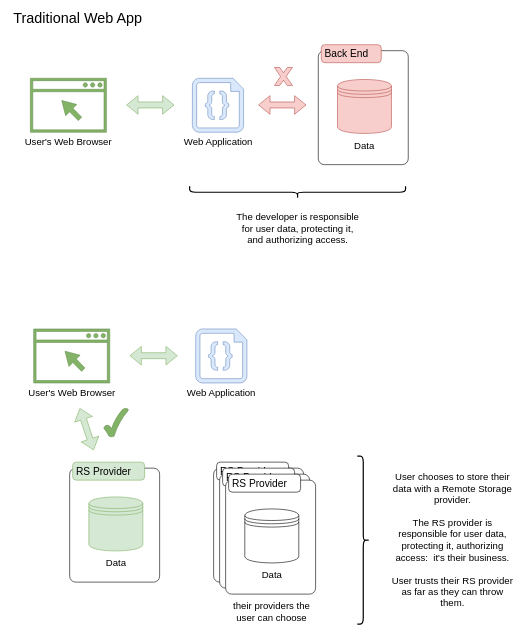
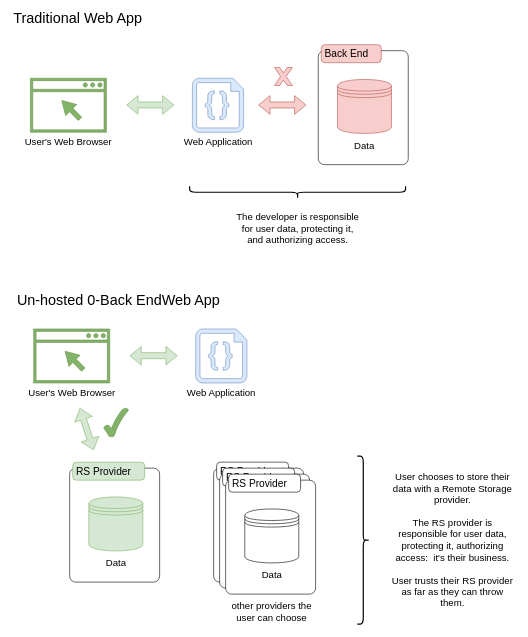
none -> (130, 300)
(272, 612) -> (272, 612)
